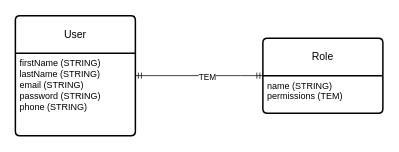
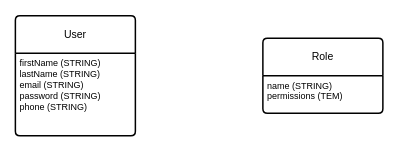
(198, 75) -> none
